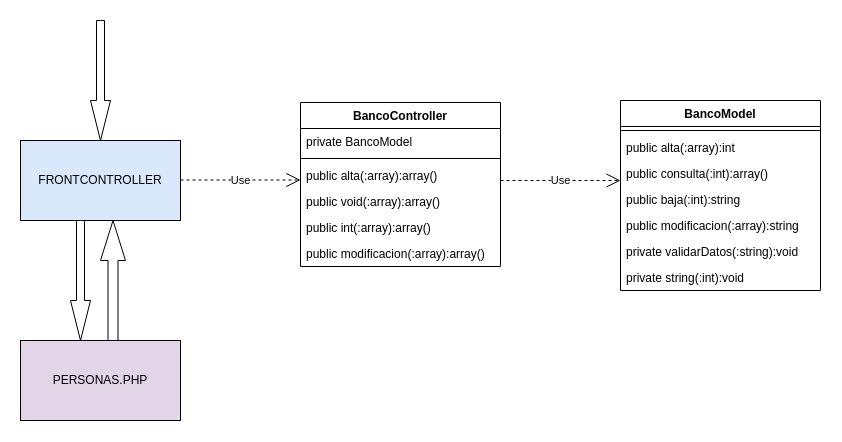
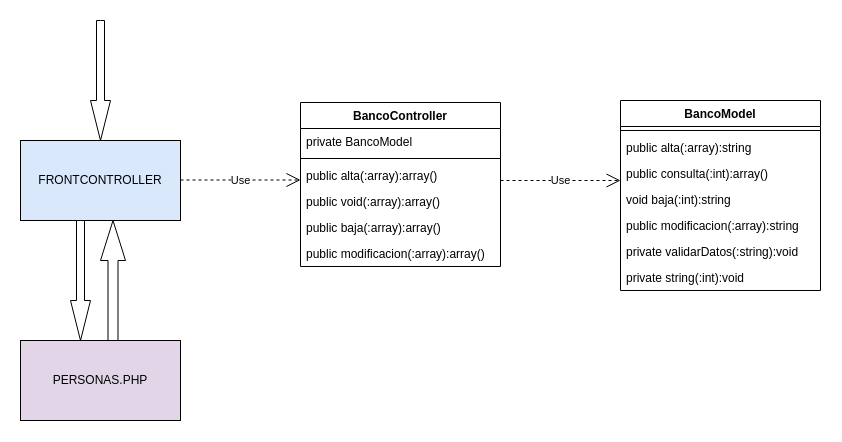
(693, 149) -> (703, 149)
(696, 201) -> (691, 201)
(385, 229) -> (389, 229)
